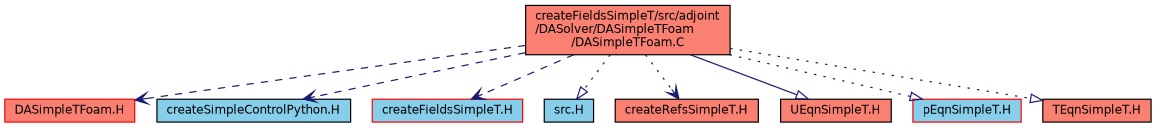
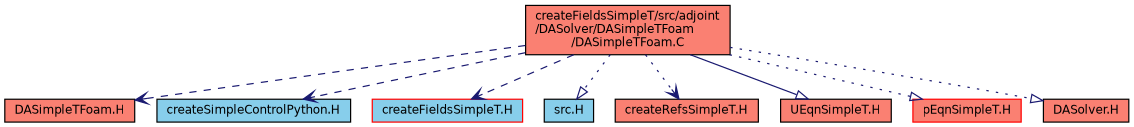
(70, 111) -> (70, 111)
(967, 111) -> (967, 111)
(1097, 111) -> (1086, 111)
